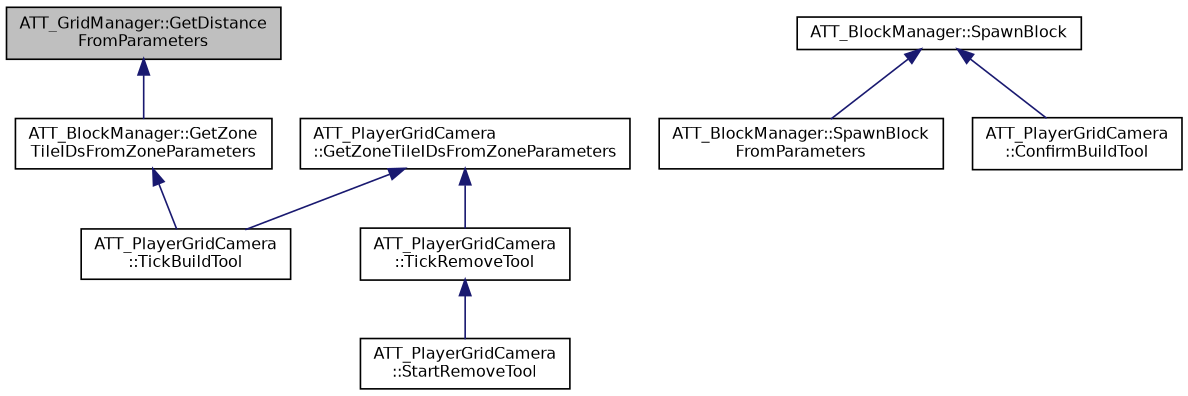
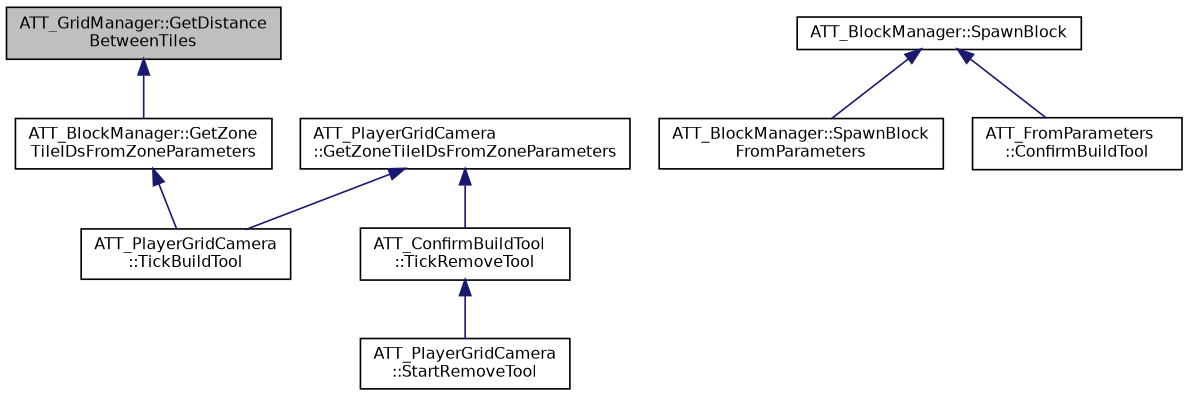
(144, 33) -> (144, 33)
(1077, 144) -> (1077, 144)
(465, 254) -> (465, 254)
